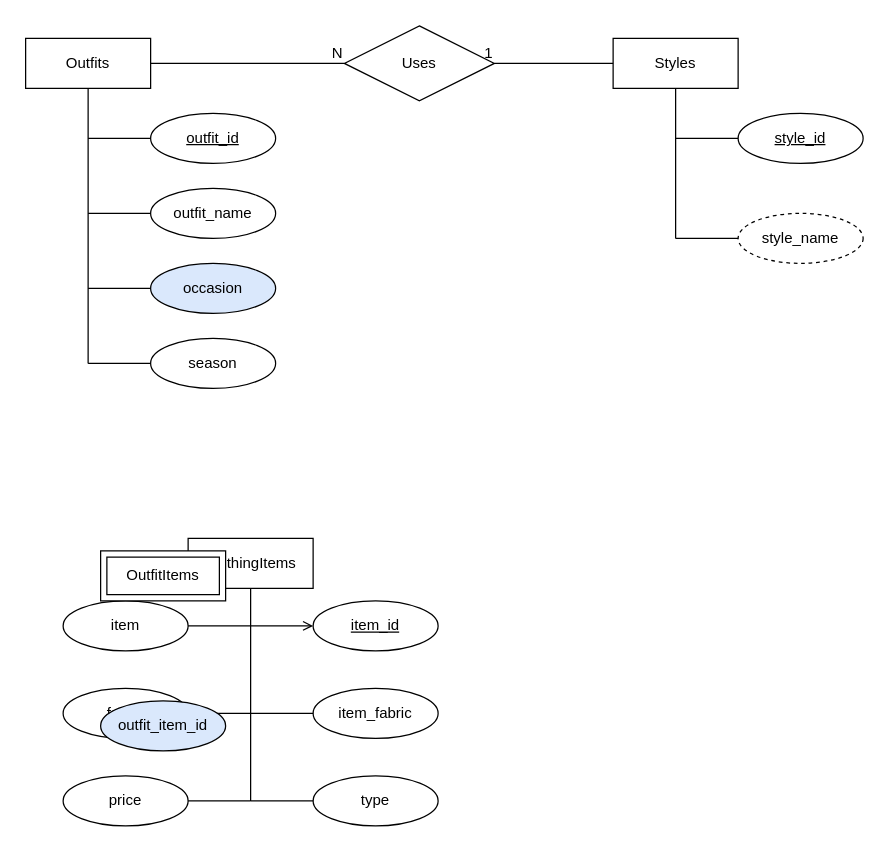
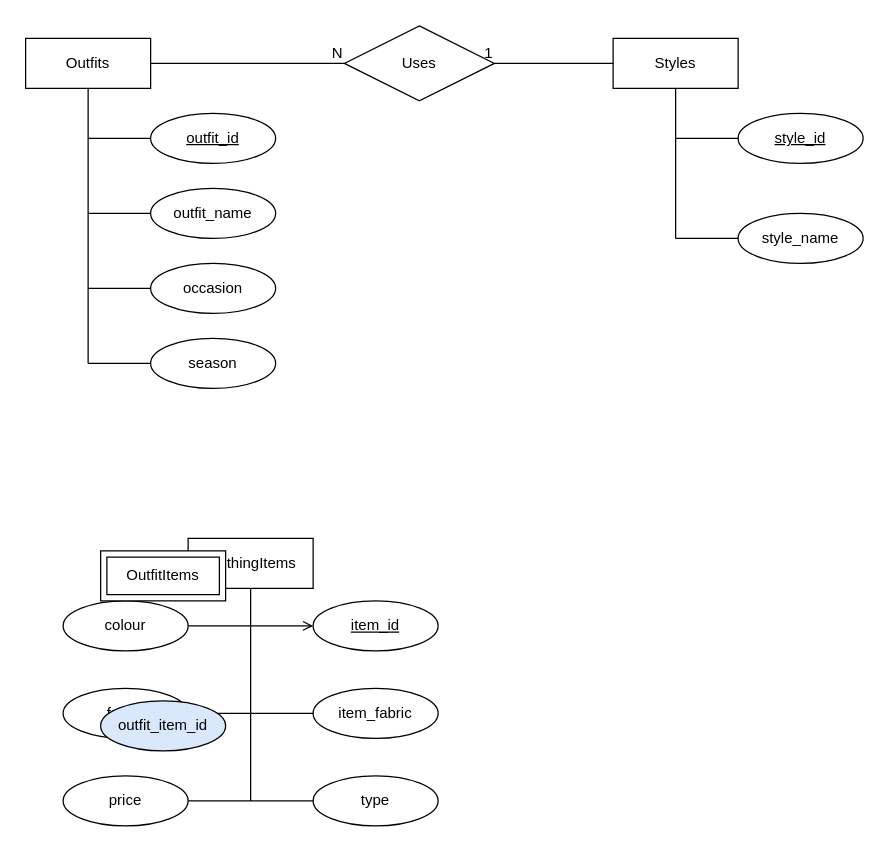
(801, 238) -> (801, 238)
(213, 288) -> (213, 288)
(126, 626) -> (126, 626)
